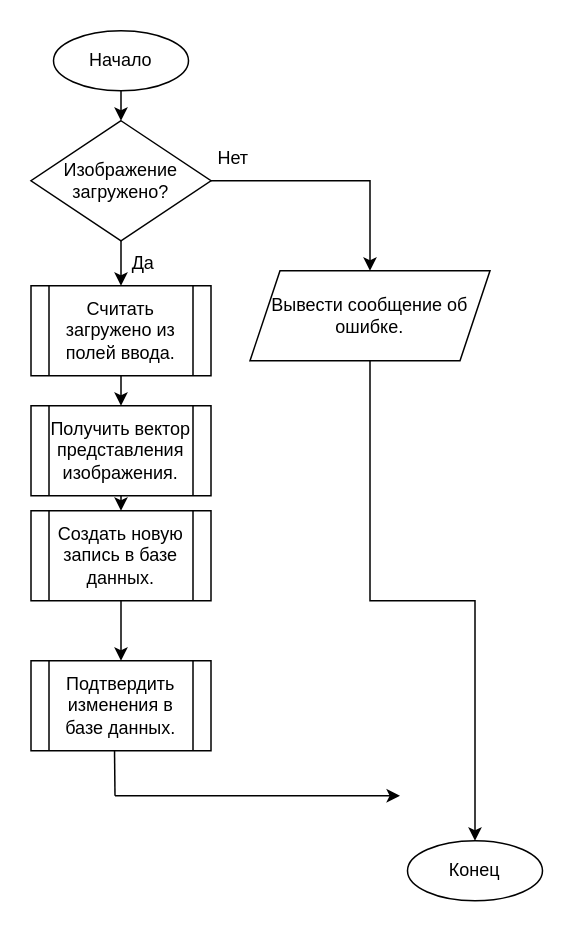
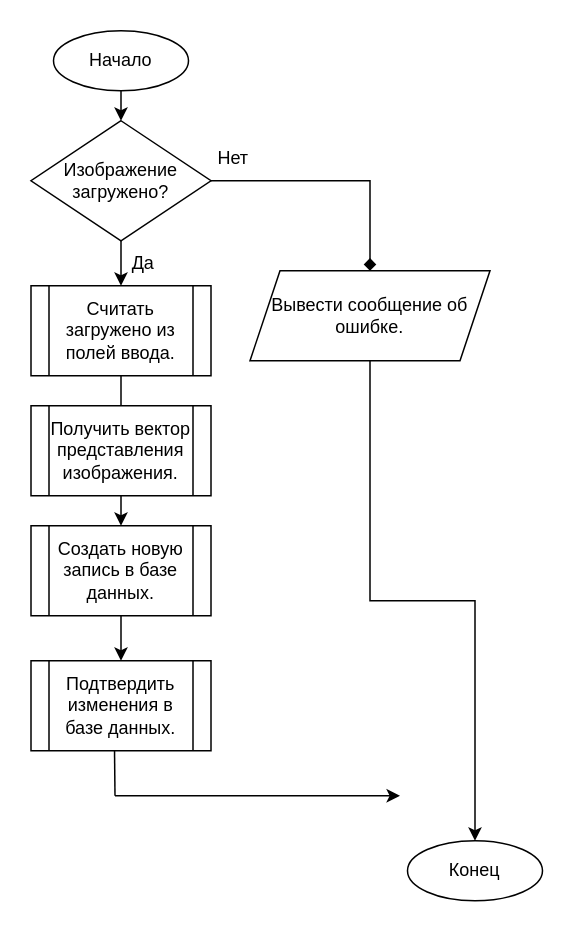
(370, 259) -> (370, 258)
(121, 394) -> (121, 398)
(121, 556) -> (121, 571)
